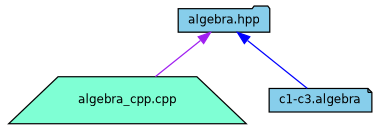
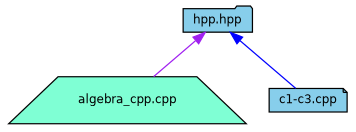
(224, 20) -> (218, 20)
(321, 100) -> (308, 100)
